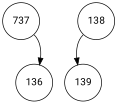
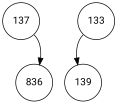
(21, 21) -> (21, 21)
(96, 21) -> (96, 21)
(34, 83) -> (34, 83)
